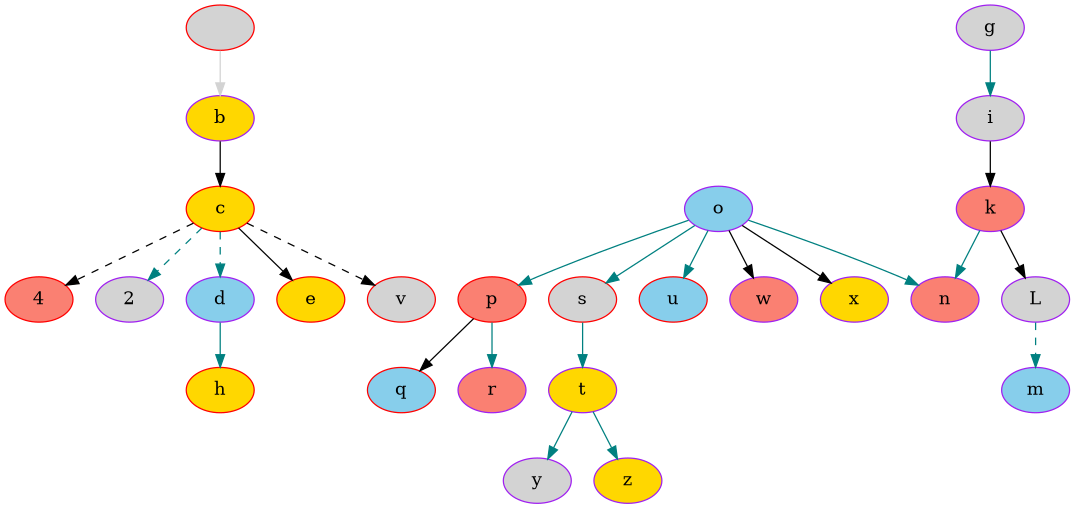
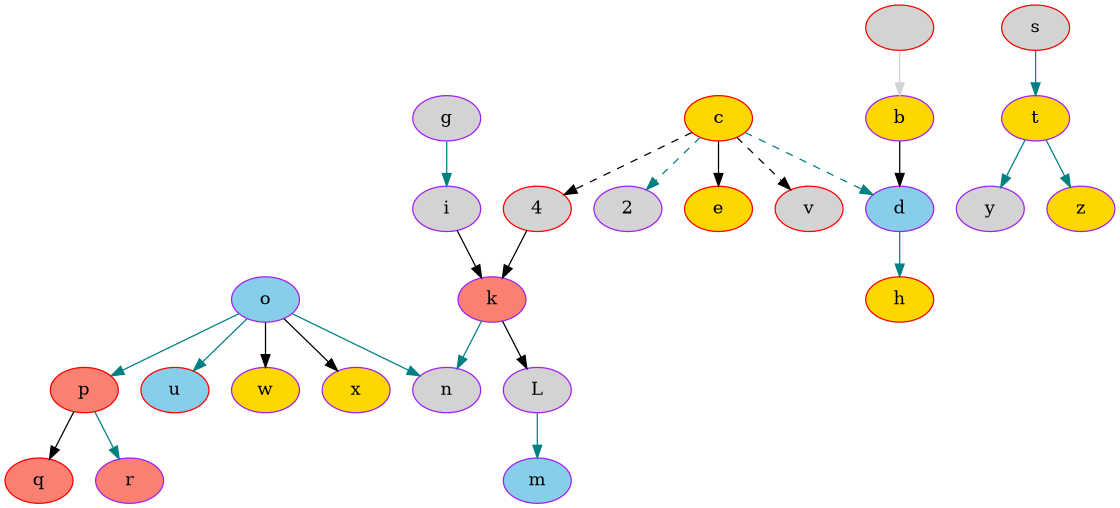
(220, 157) -> (900, 157)
none -> (518, 249)
(656, 251) -> none
(39, 299) -> (537, 209)
(764, 299) -> (266, 390)
(945, 299) -> (447, 390)
(1036, 339) -> (537, 429)
(401, 390) -> (39, 481)
